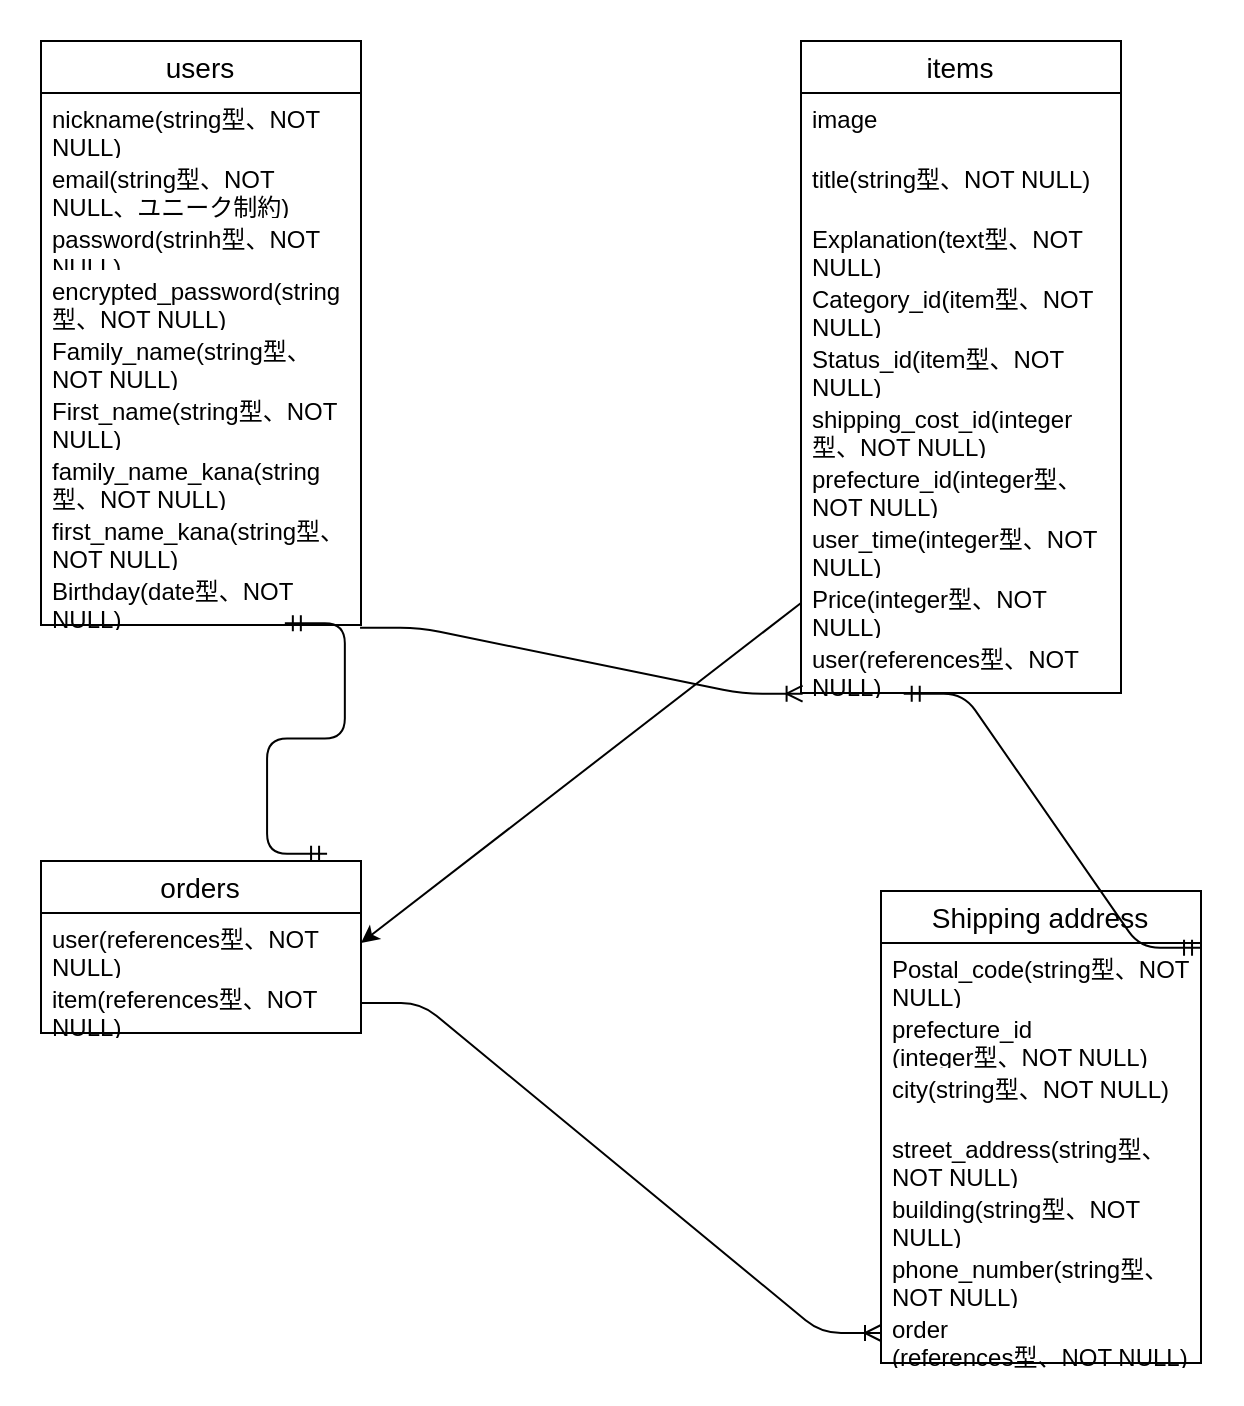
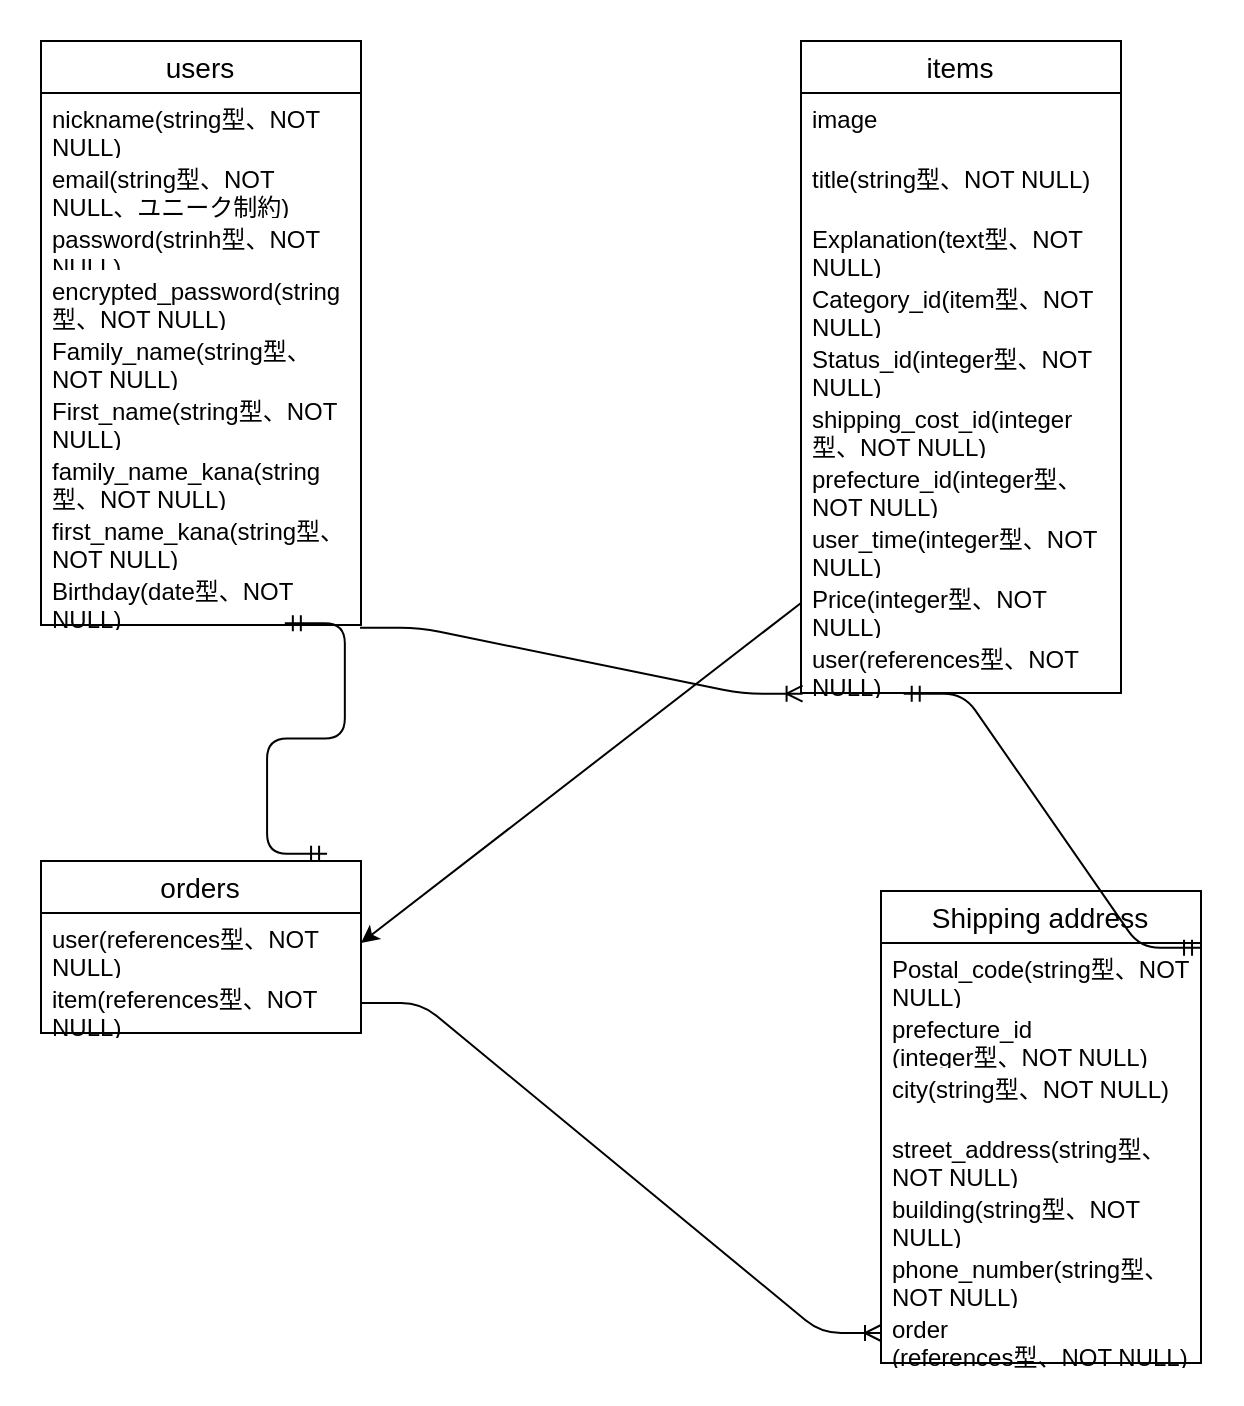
(963, 376) -> (963, 376)
